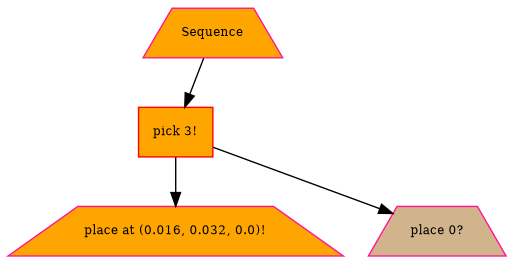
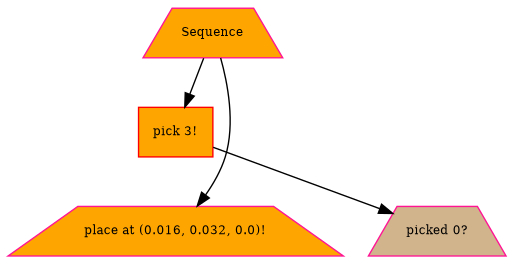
(176, 175) -> (230, 129)
(437, 231) -> (437, 231)
